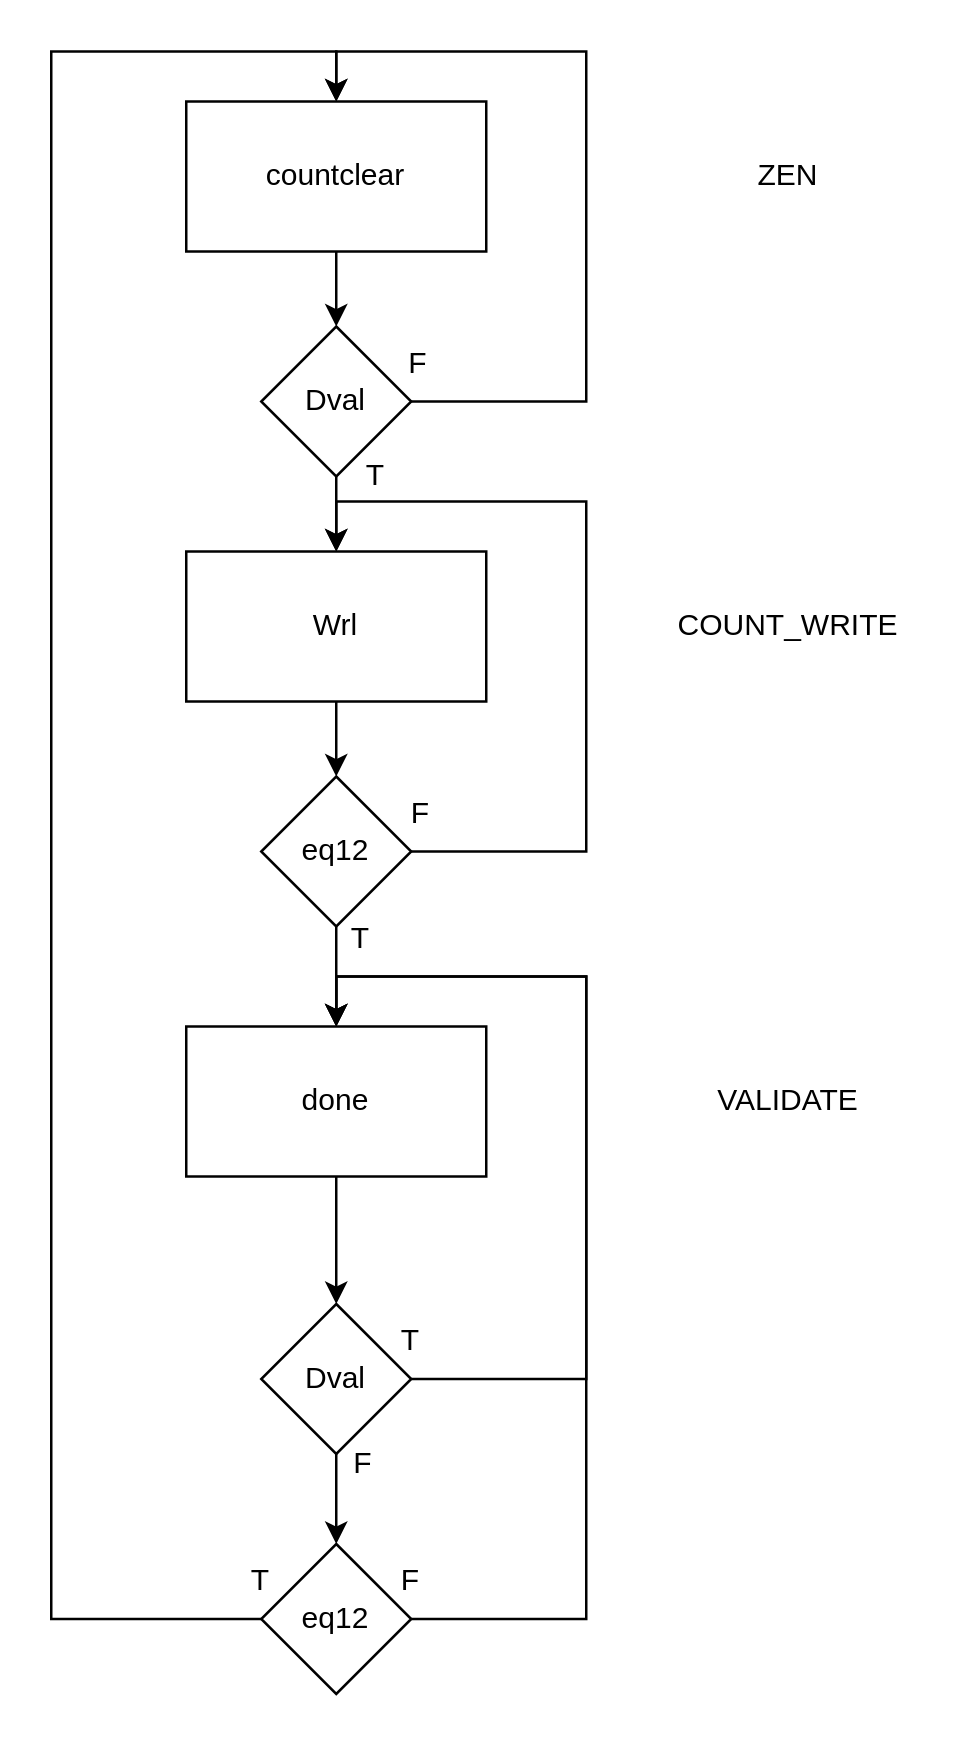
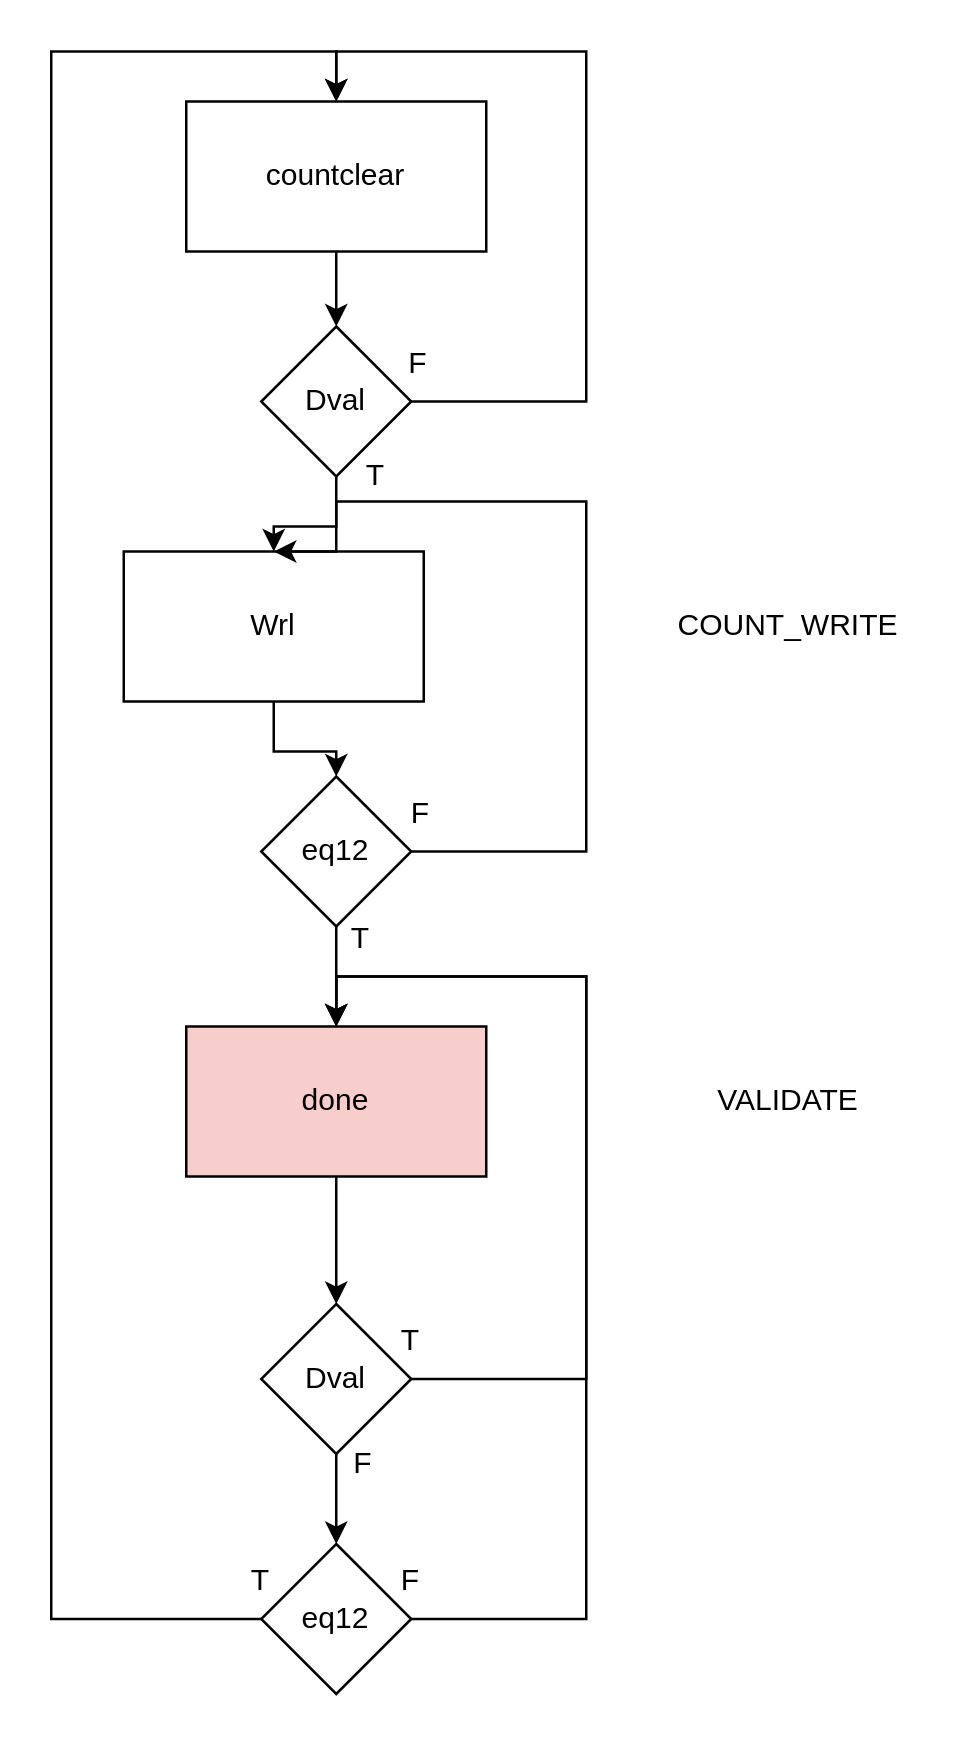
(789, 176) -> none
(336, 626) -> (274, 626)
(336, 1101) -> (336, 1101)
